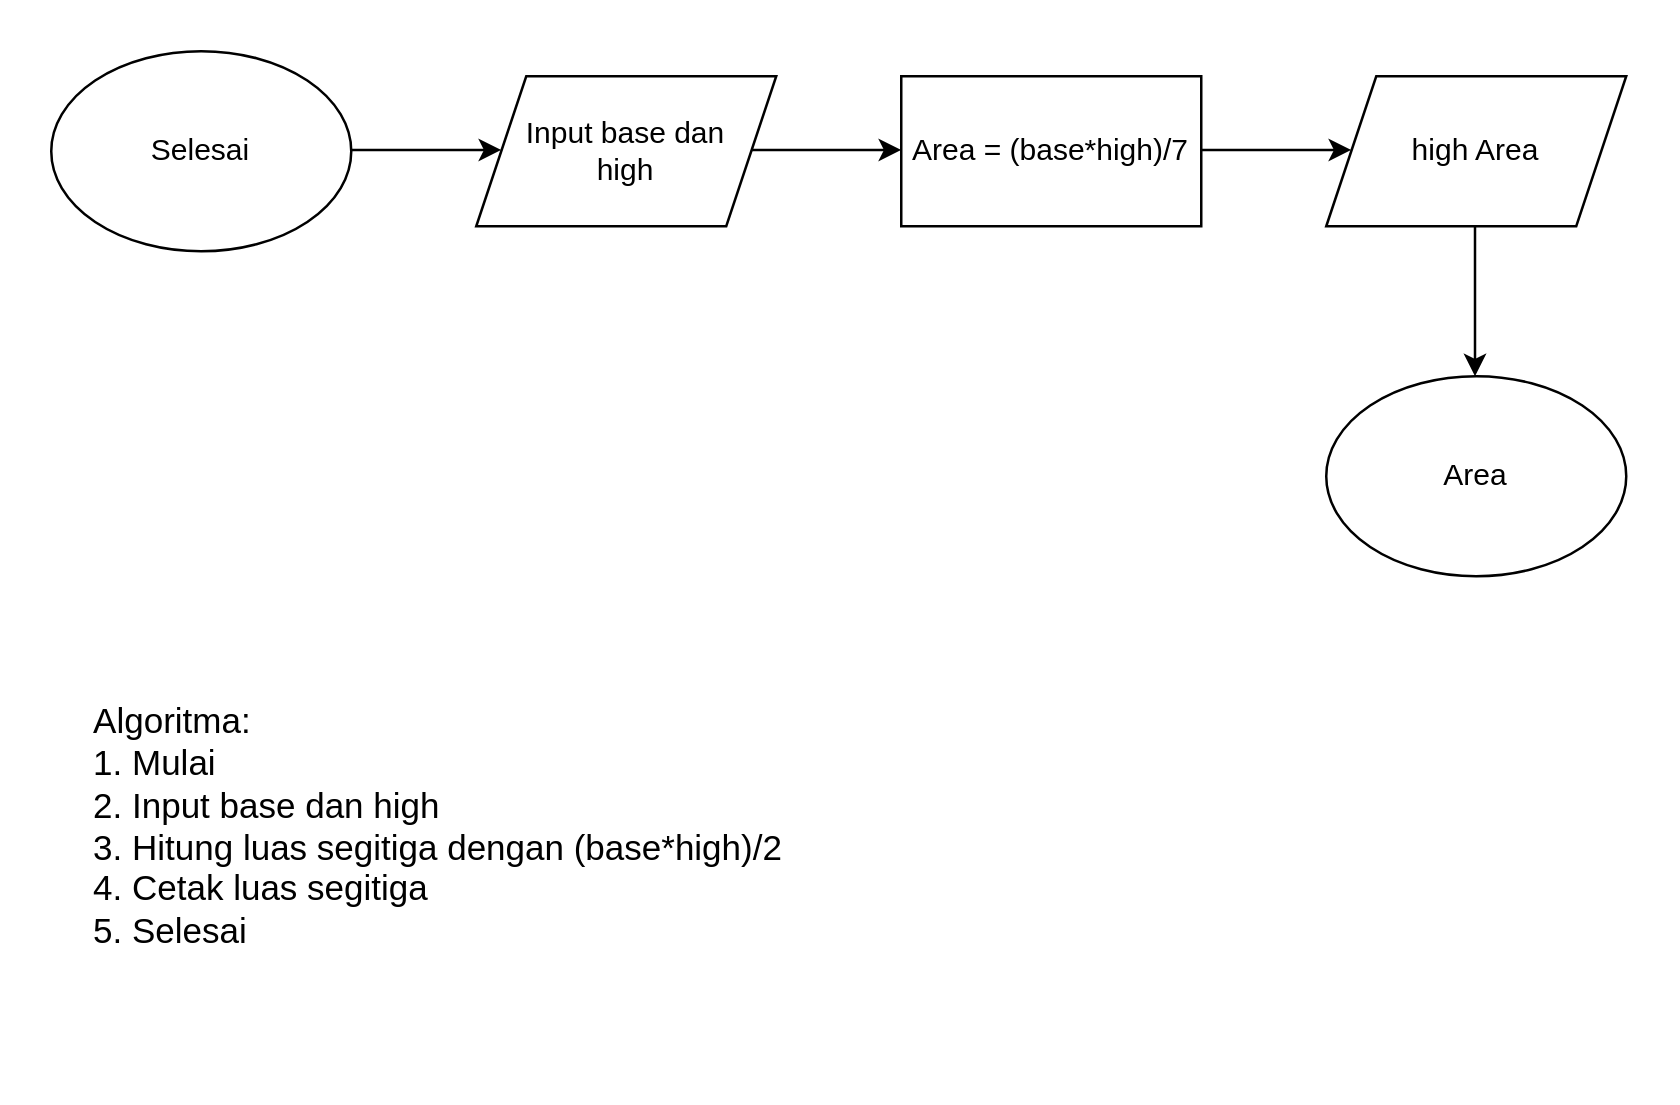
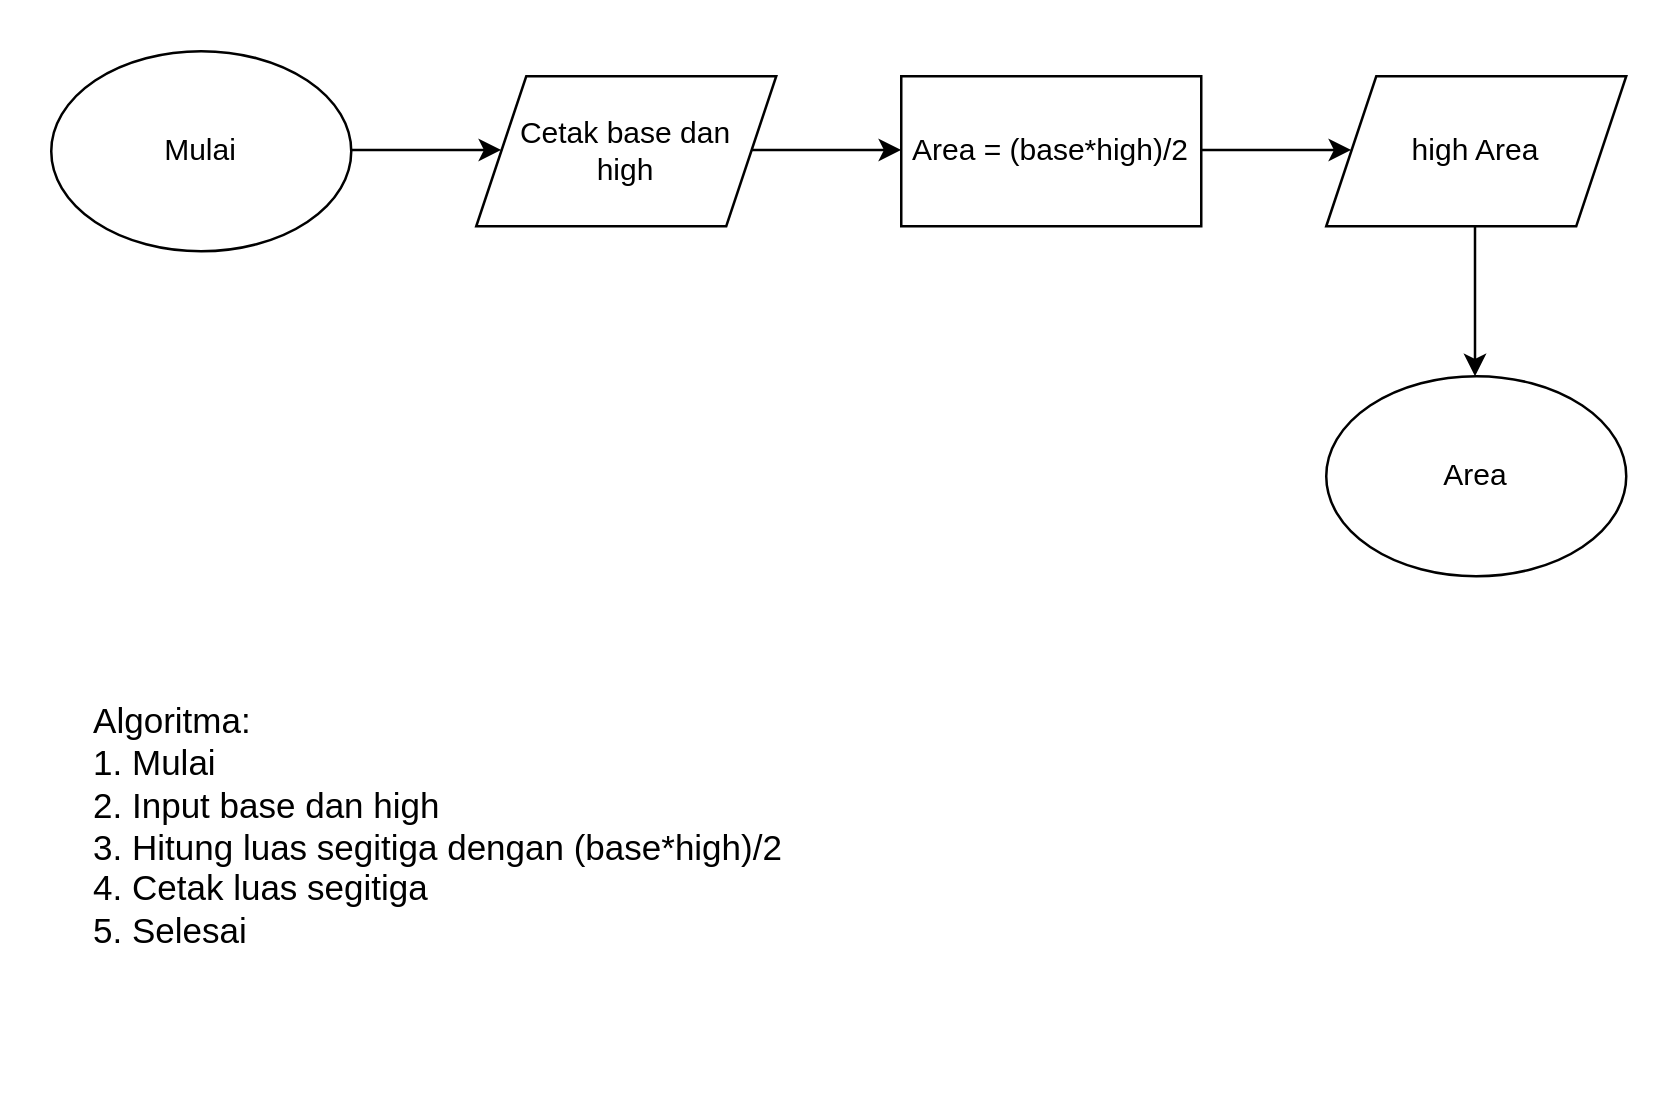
(201, 151) -> (201, 151)
(626, 151) -> (626, 151)
(1051, 151) -> (1051, 151)
